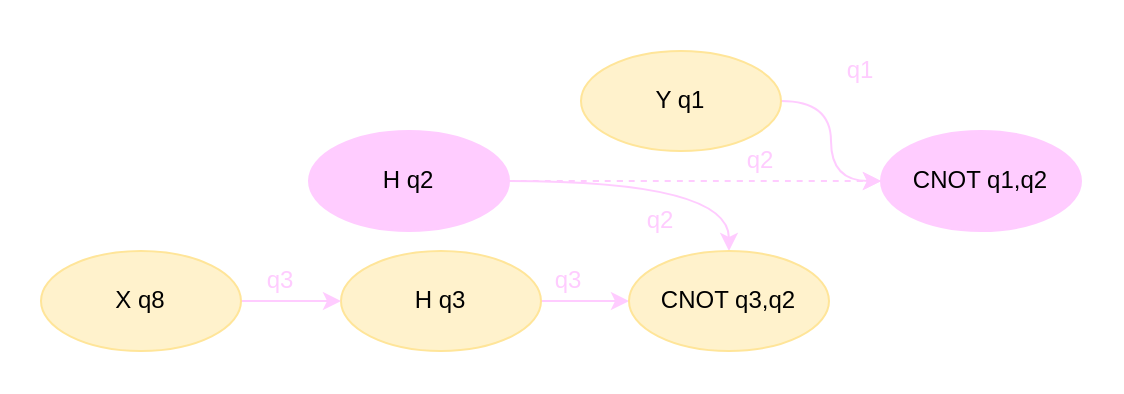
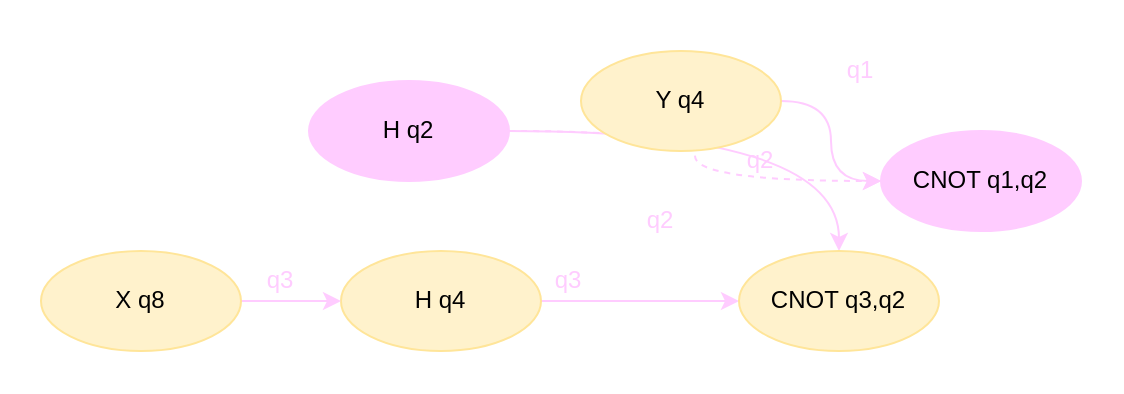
(681, 101) -> (681, 101)
(409, 181) -> (409, 131)
(441, 301) -> (441, 301)
(729, 301) -> (839, 301)
